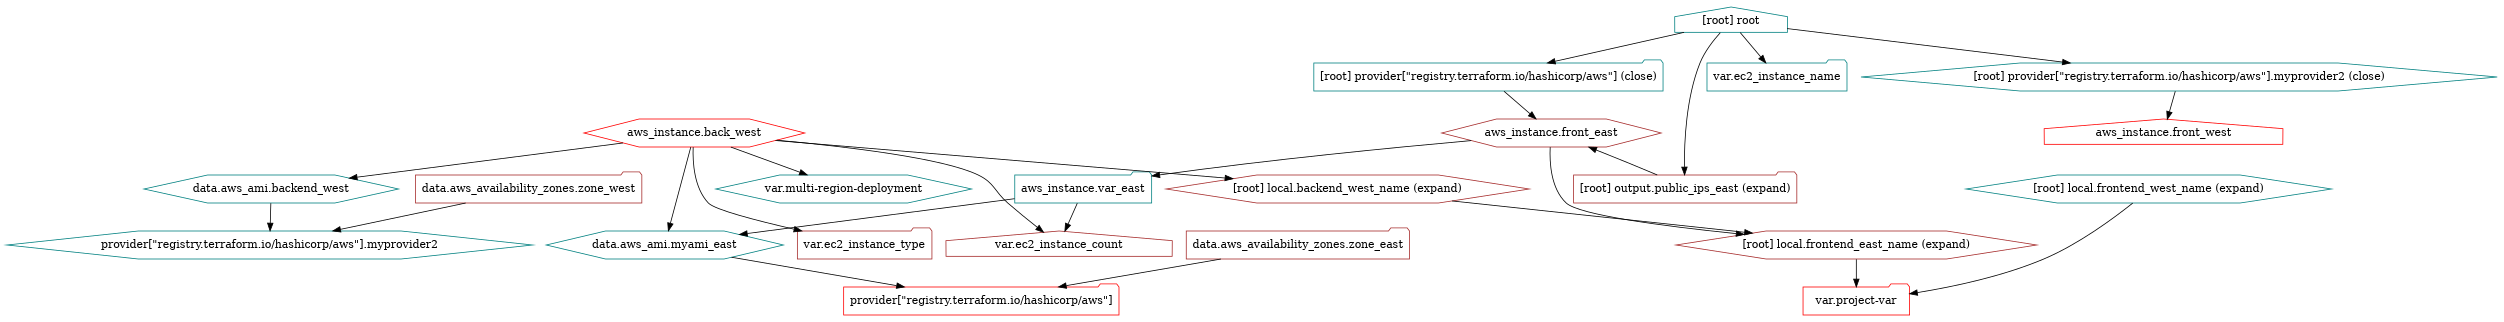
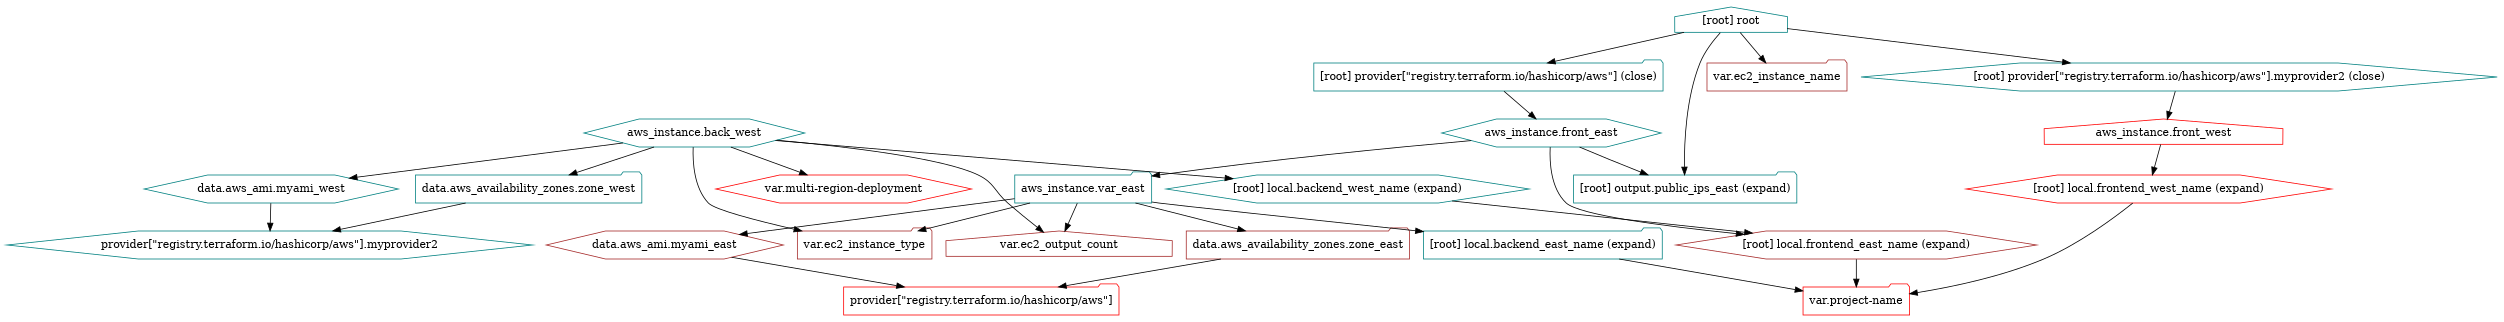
(1777, 77) -> (1777, 77)
(694, 133) -> (694, 133)
(1551, 133) -> (1551, 133)
none -> (2158, 156)
(1627, 162) -> (1610, 160)
(681, 185) -> (615, 160)
(271, 189) -> (271, 189)
(529, 189) -> (529, 189)
(844, 189) -> (844, 189)
(1348, 189) -> (1348, 189)
(1685, 189) -> (1685, 189)
(2149, 189) -> (2149, 189)
none -> (978, 216)
none -> (1187, 216)
(665, 245) -> (665, 245)
(1059, 245) -> (1059, 245)
none -> (1543, 245)
(1856, 301) -> (1856, 301)
